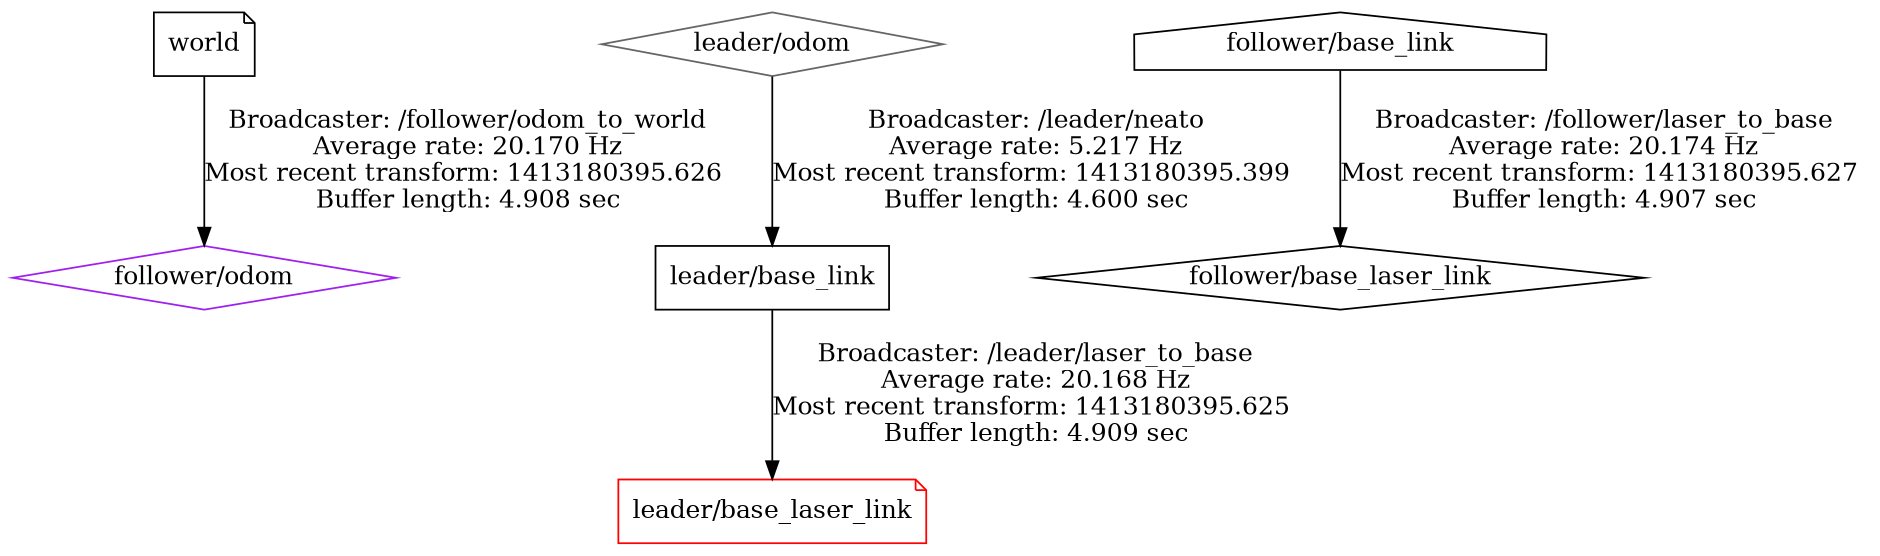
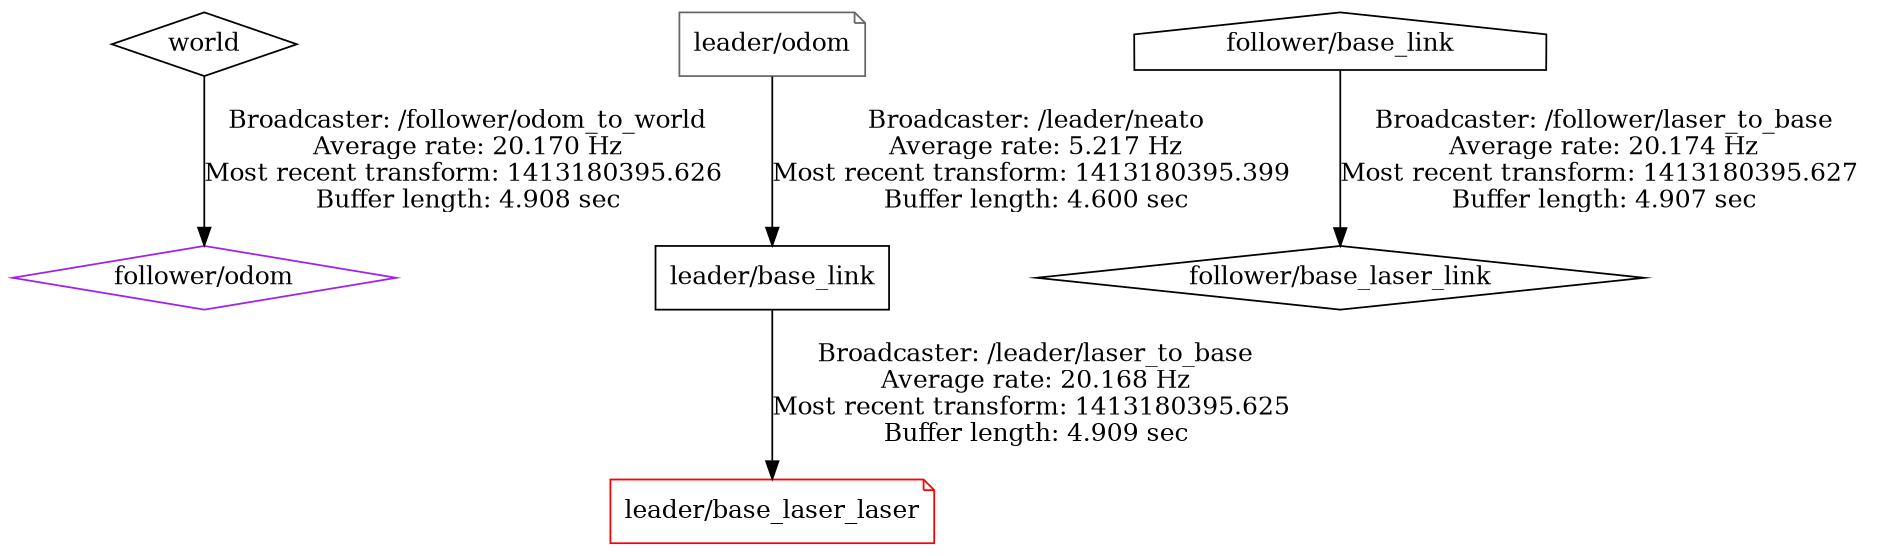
(204, 44) -> (204, 44)
(772, 44) -> (772, 44)
(772, 511) -> (772, 511)
